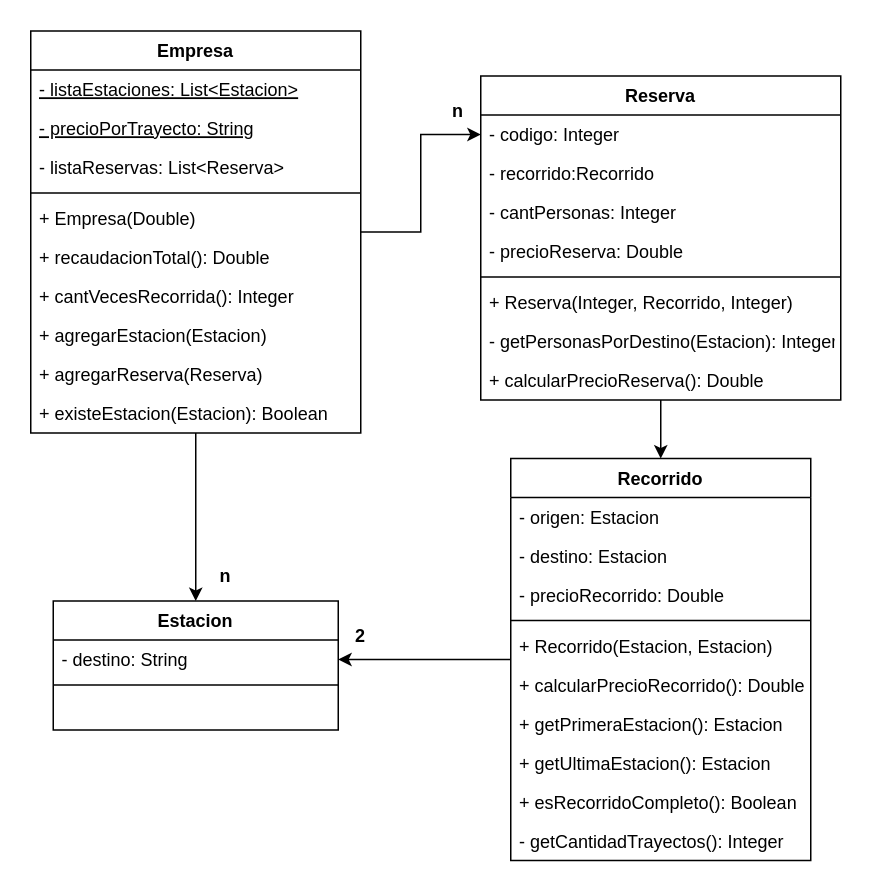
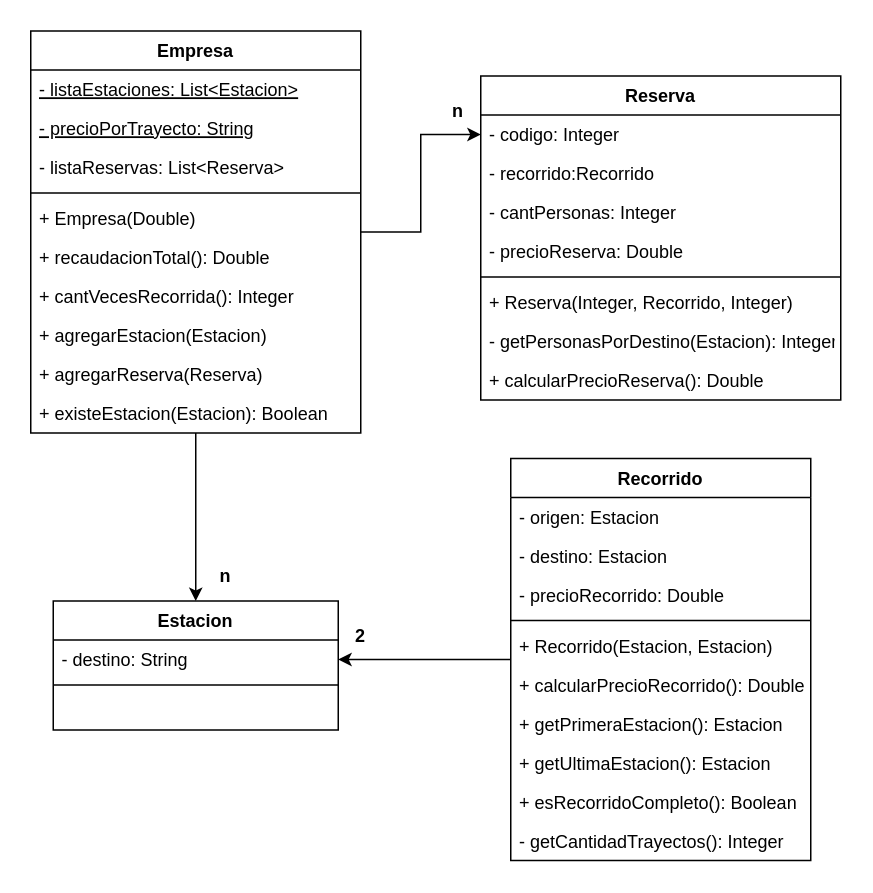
(661, 426) -> none
